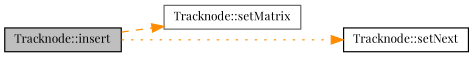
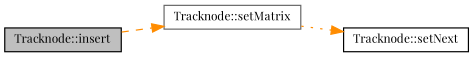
(226, 40) -> (316, 28)
